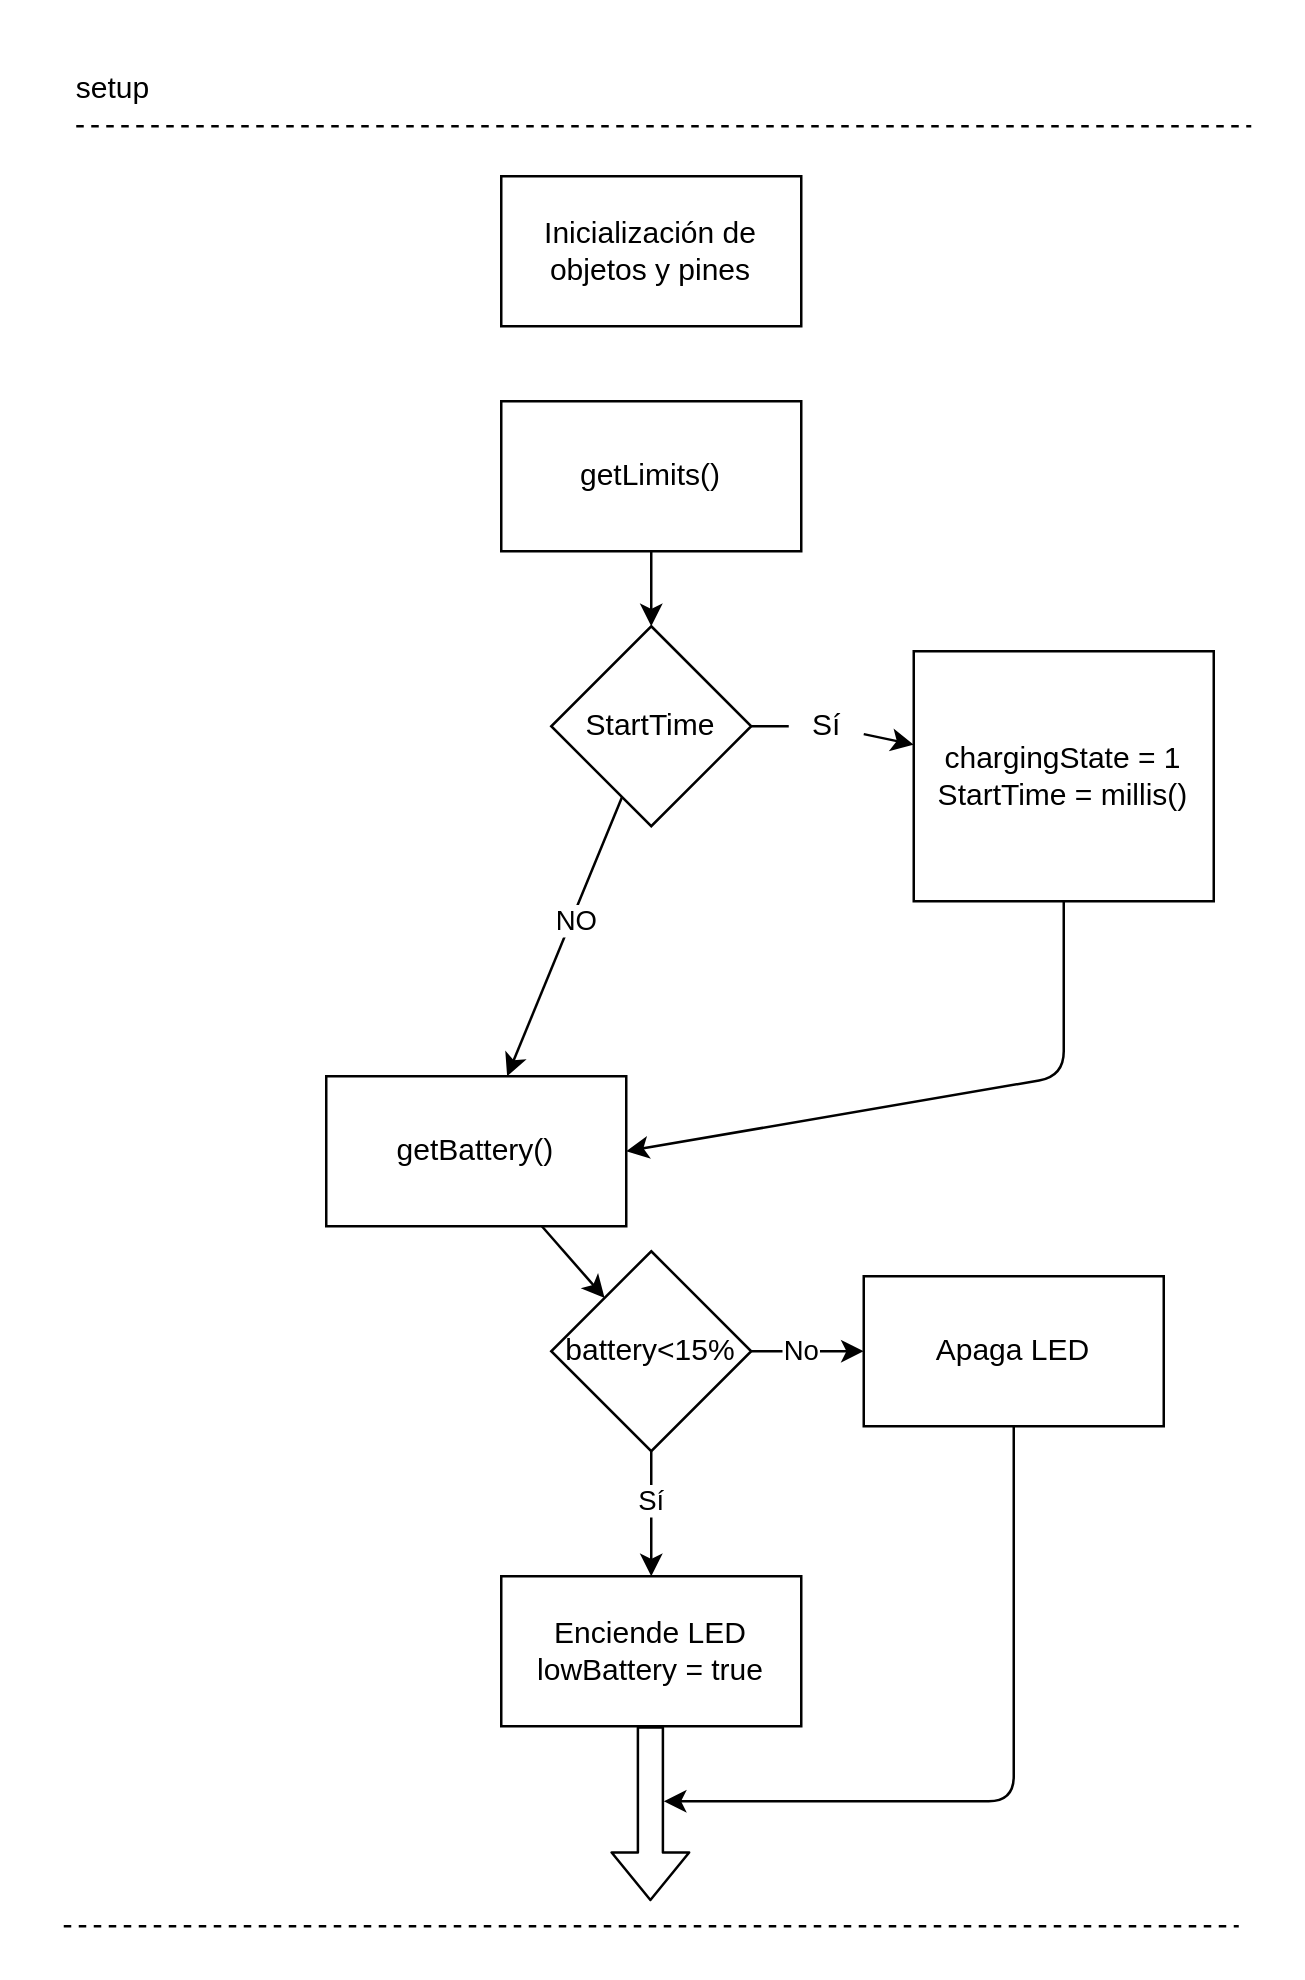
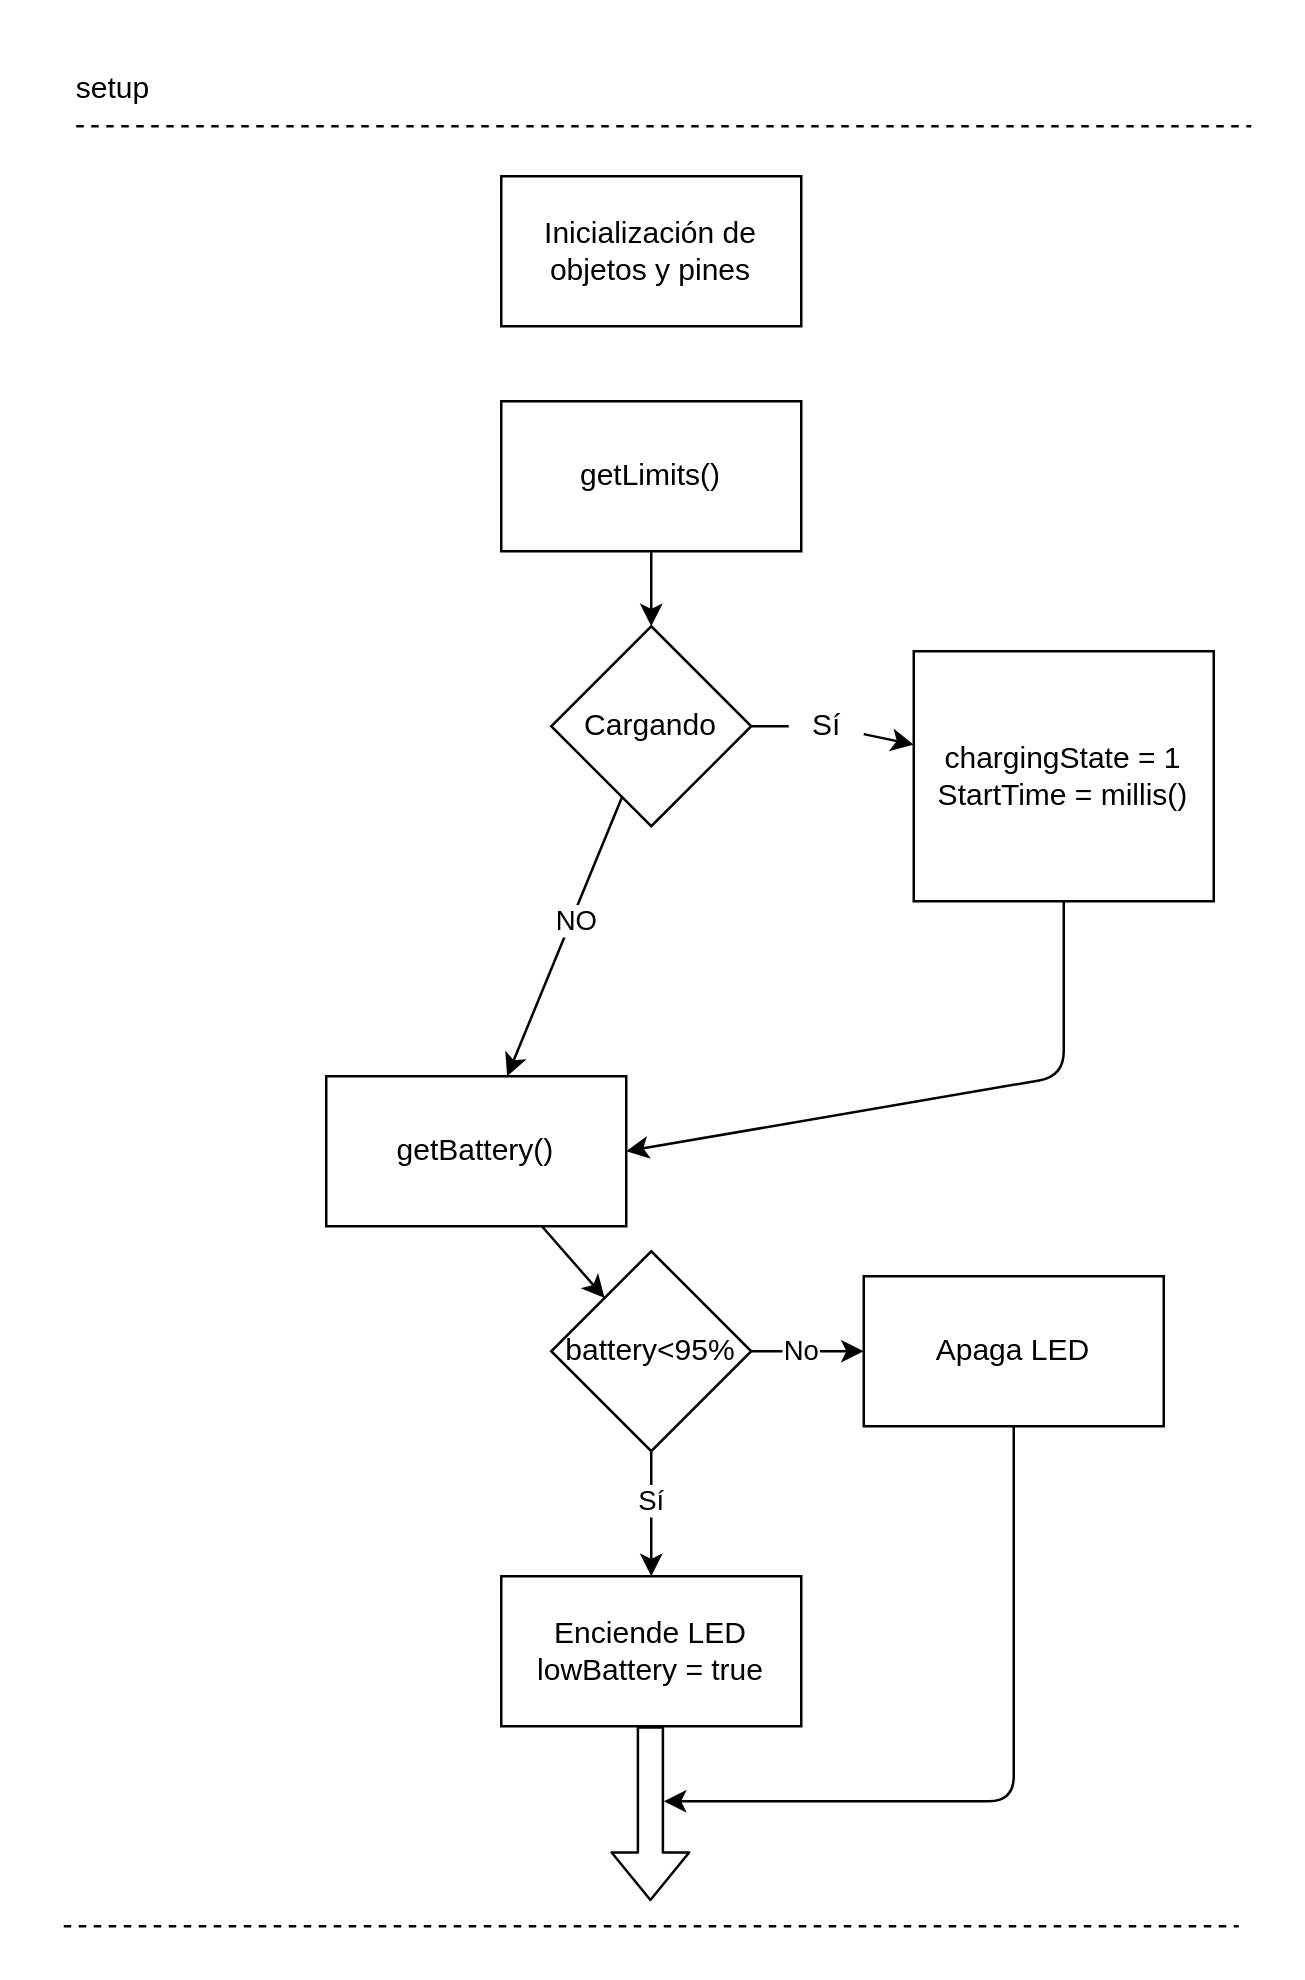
(651, 726) -> (651, 726)
(651, 1351) -> (651, 1351)
